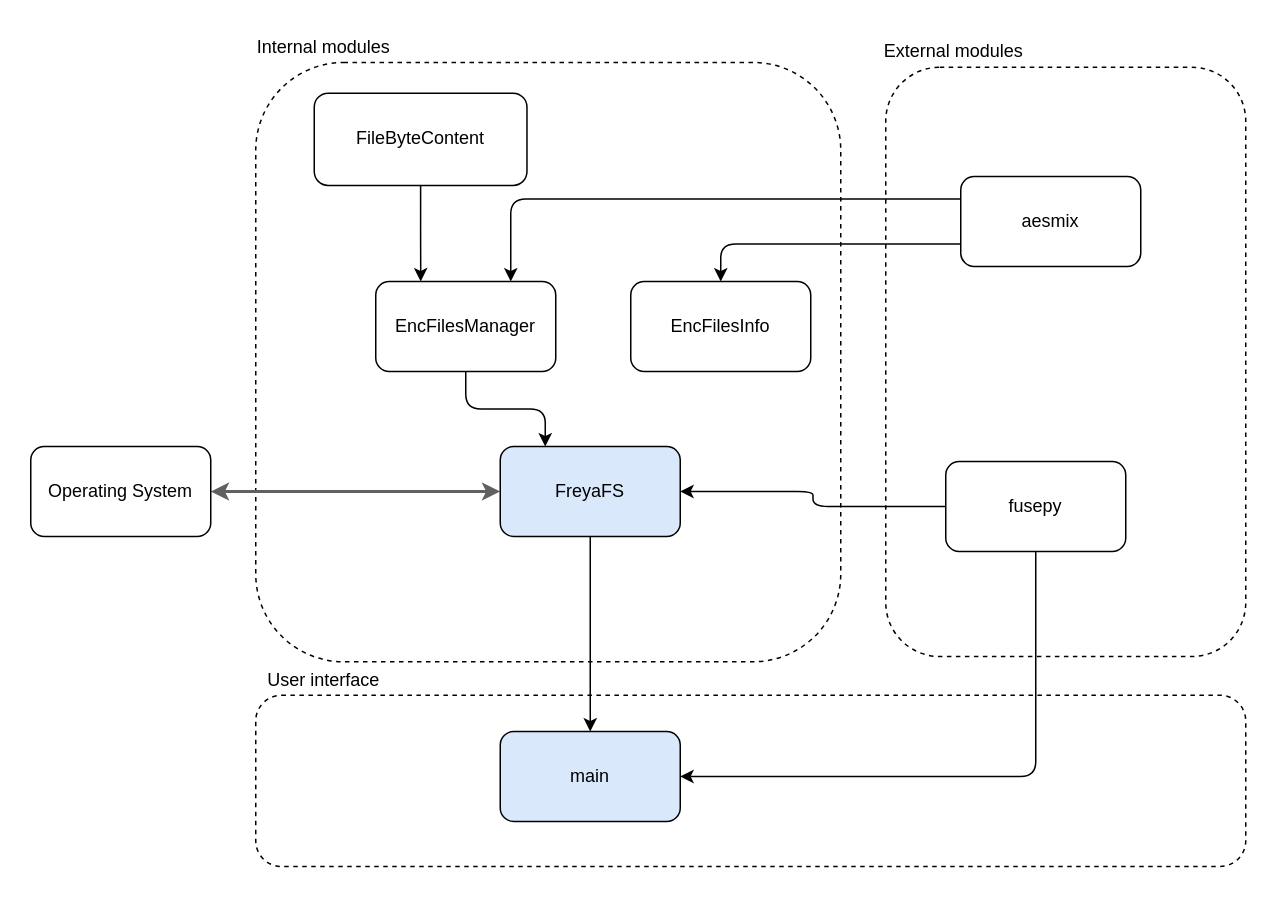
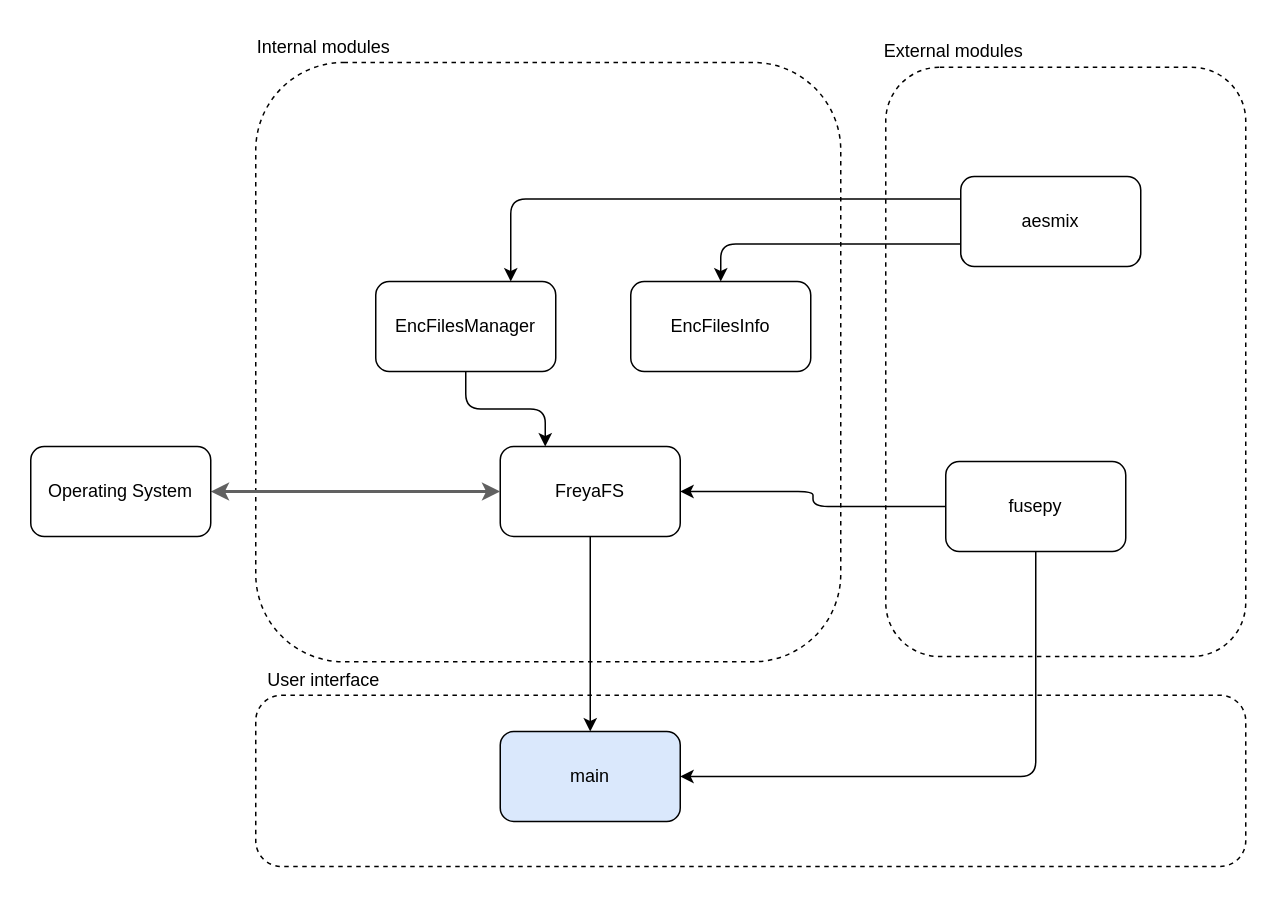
(421, 139) -> none
(421, 228) -> none
(590, 491) -> (590, 491)
